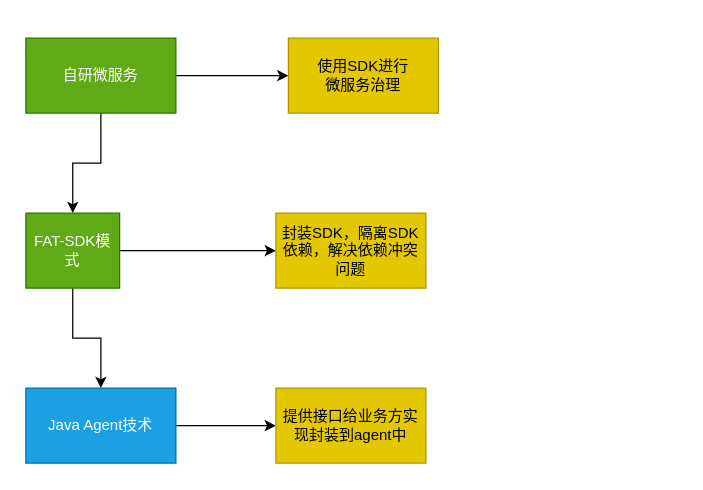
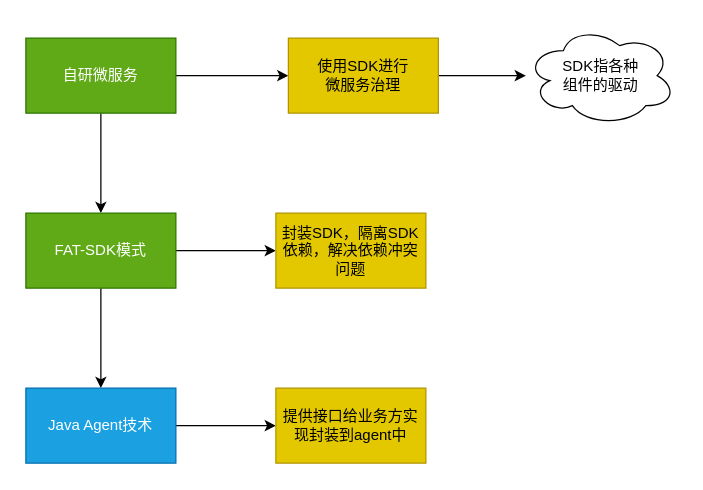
none -> (477, 76)
none -> (601, 76)
(73, 251) -> (101, 251)
